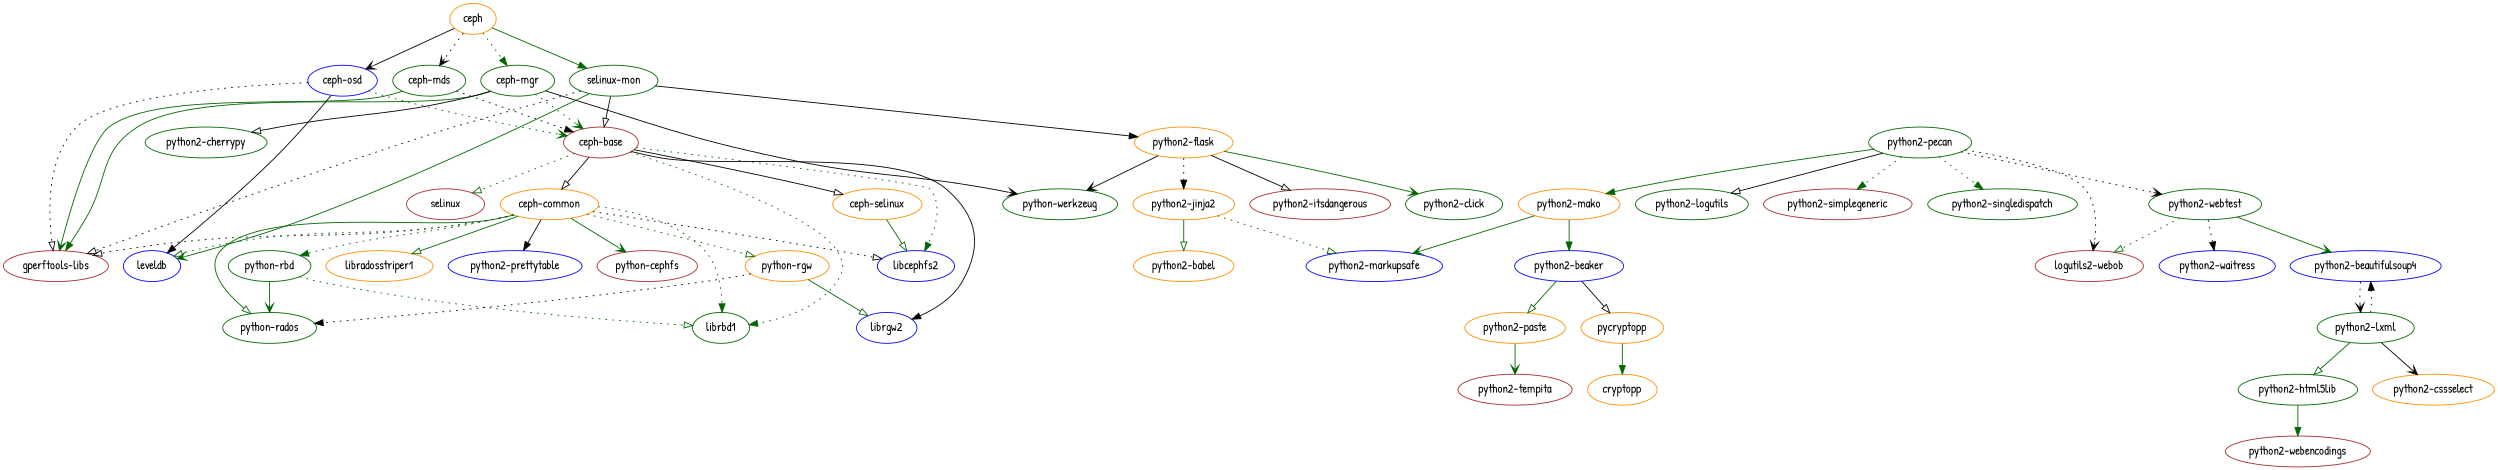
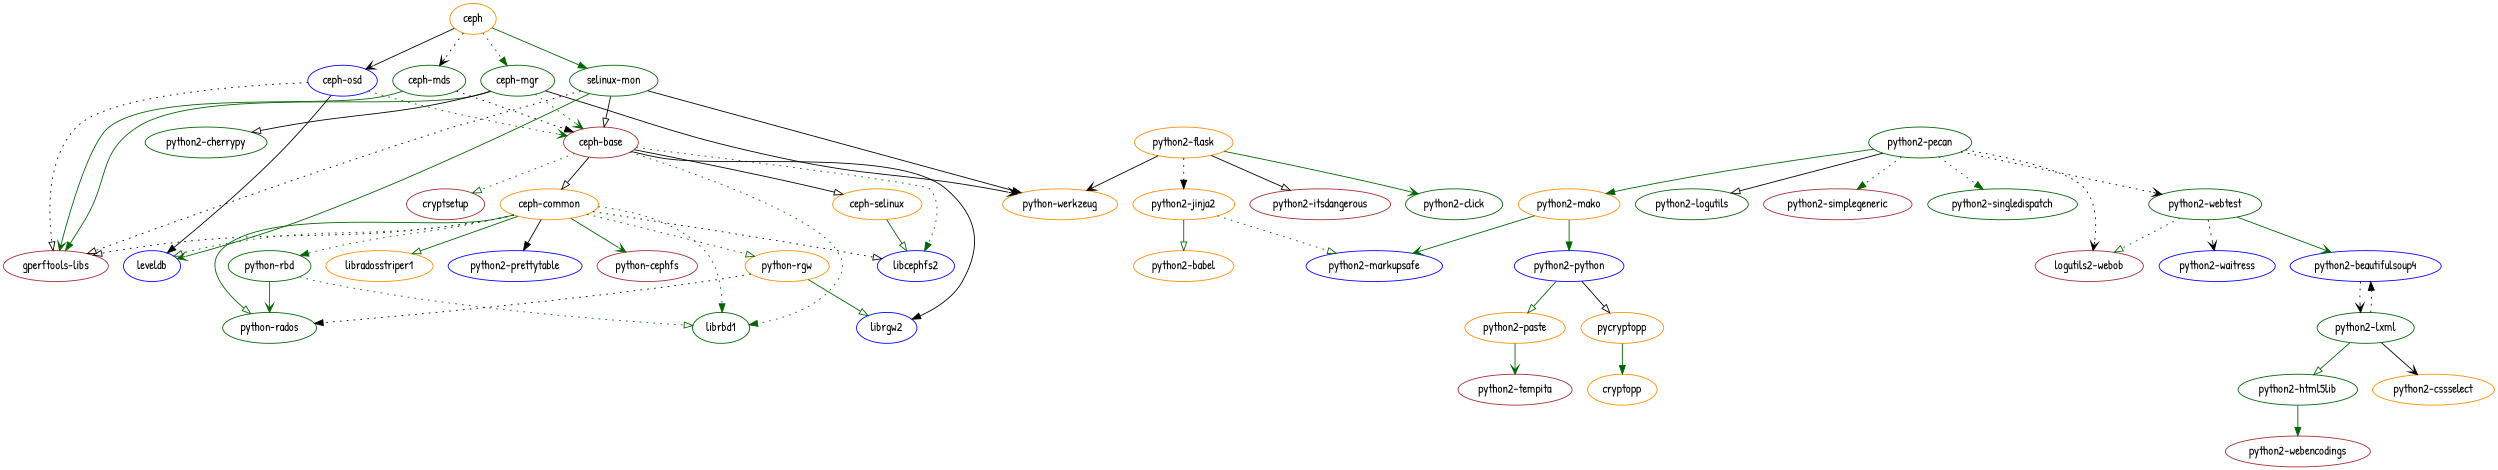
(892, 111) -> (830, 141)
(446, 204) -> (446, 204)
(1060, 204) -> (1060, 204)
(2210, 231) -> (2210, 231)
(1569, 266) -> (1569, 266)
